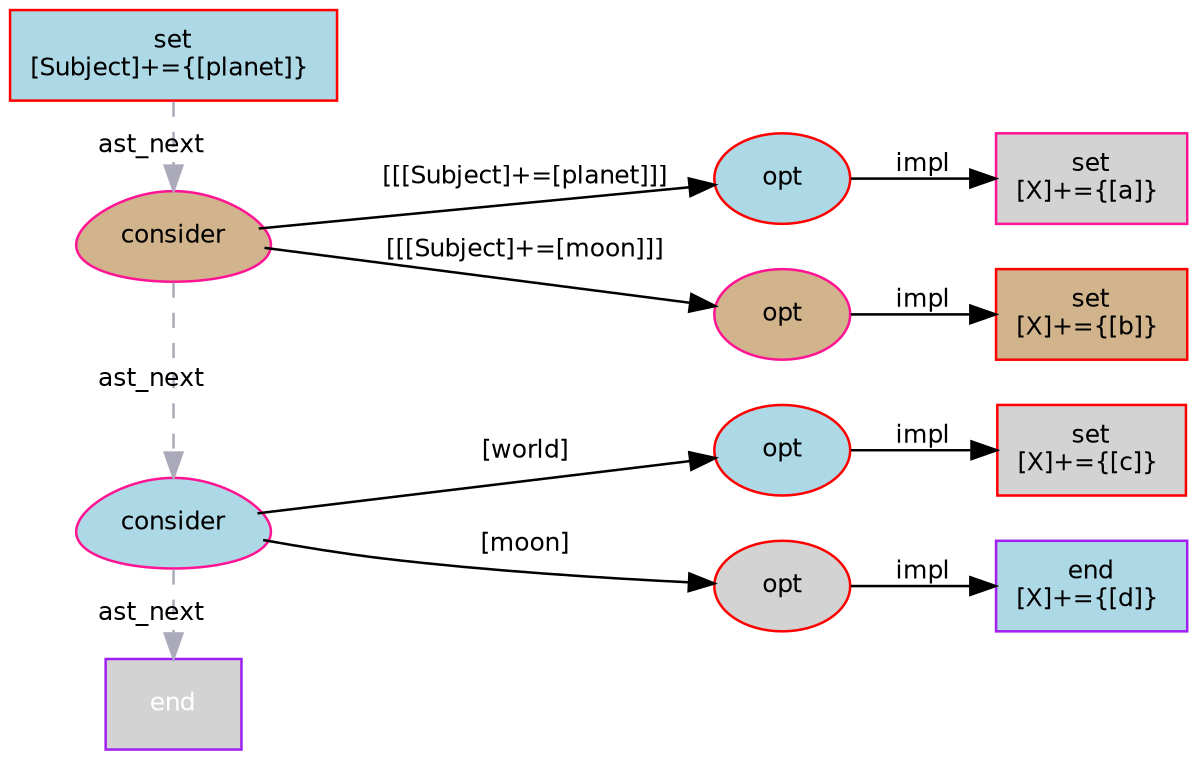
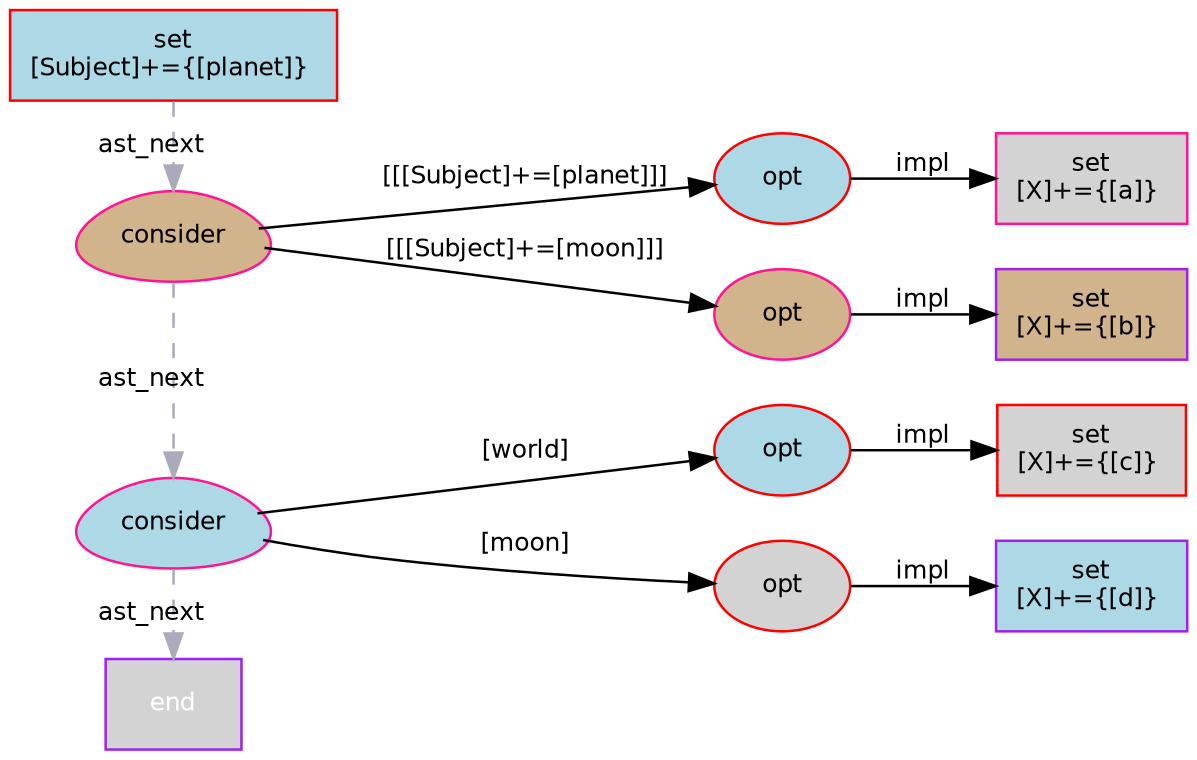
(1092, 314) -> (1092, 314)
(1092, 586) -> (1092, 586)
